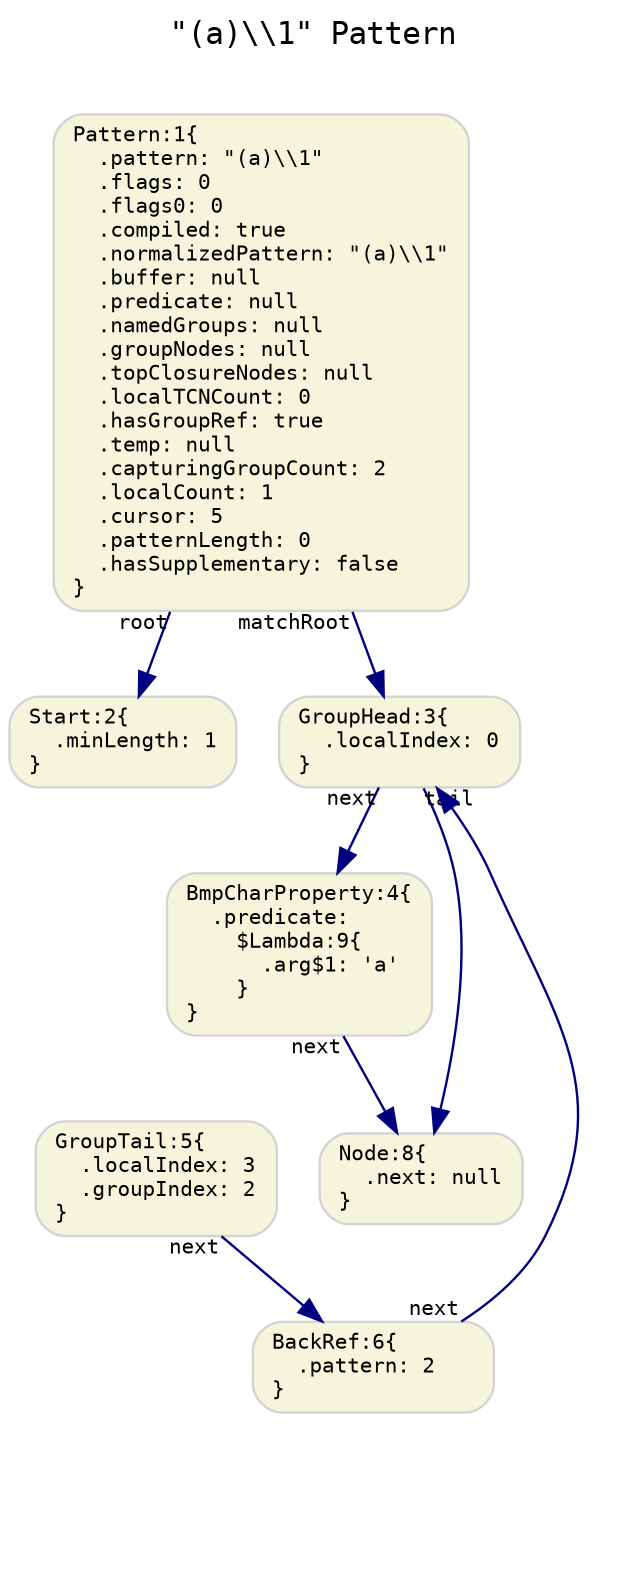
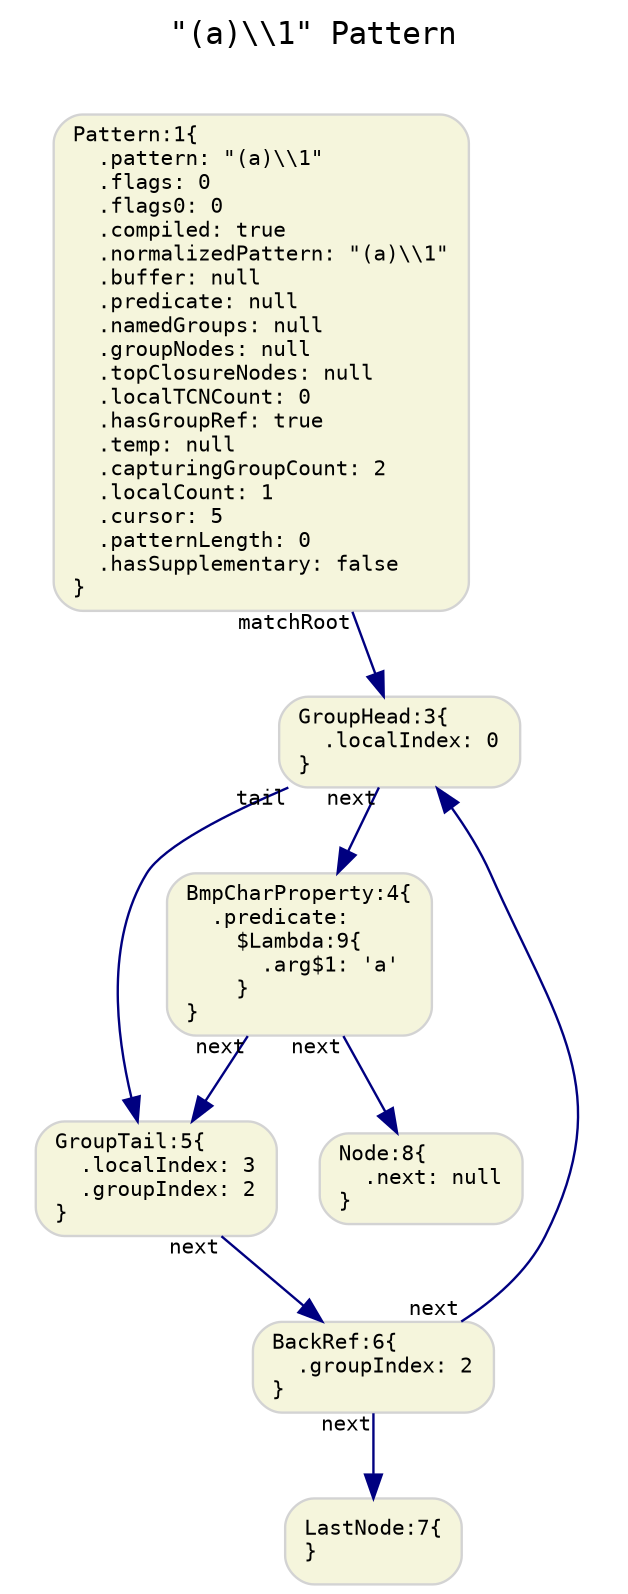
(123, 742) -> none
(461, 947) -> (133, 902)
none -> (227, 1069)
(373, 1367) -> (373, 1367)
none -> (373, 1541)
